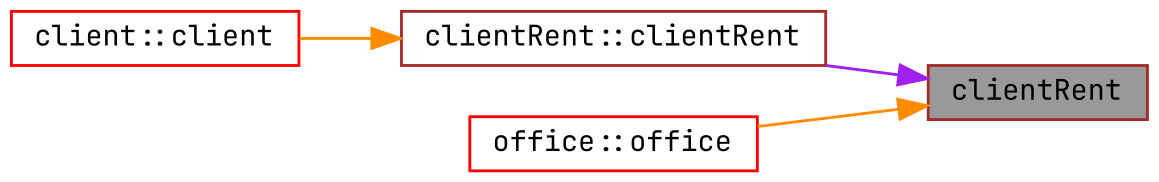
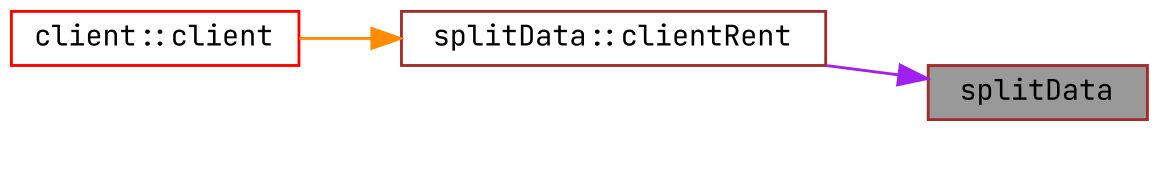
(614, 38) -> (614, 38)
(1038, 93) -> (1038, 93)
(614, 144) -> none
